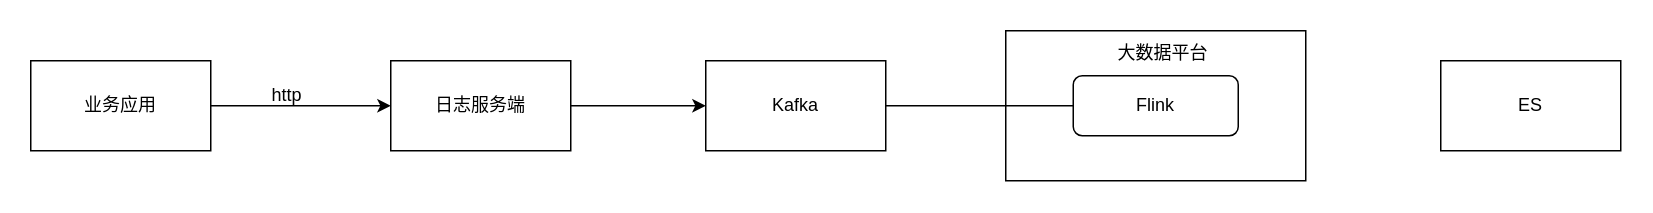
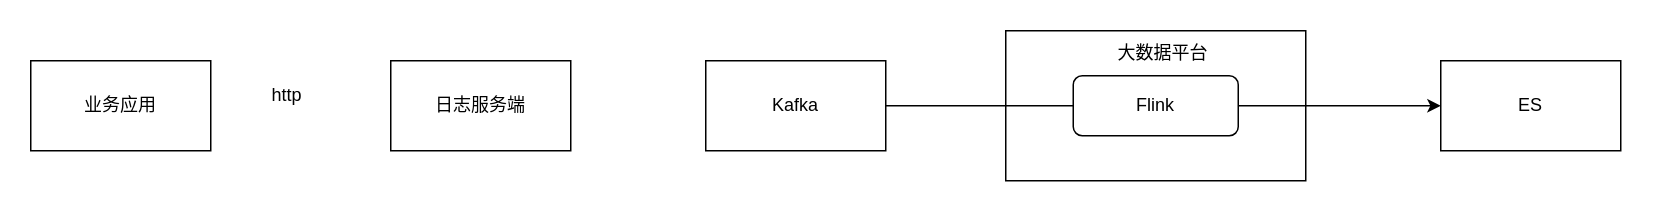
(296, 106) -> none
(633, 106) -> none
none -> (1335, 106)
